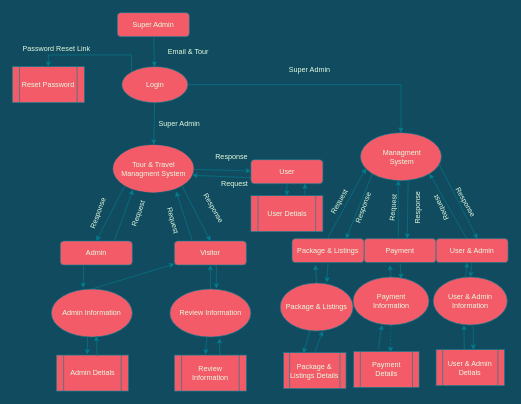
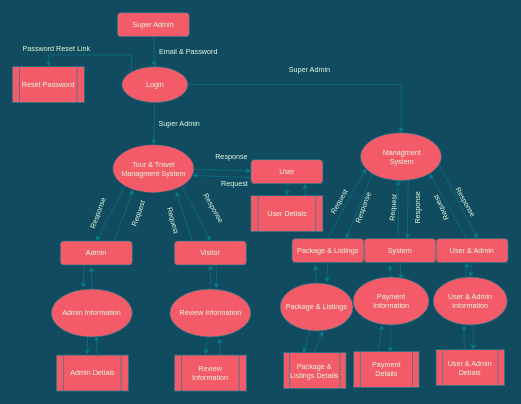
(188, 52) -> (188, 52)
(400, 251) -> (400, 251)
(132, 277) -> (92, 274)
